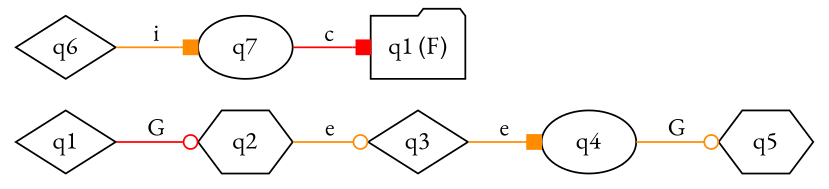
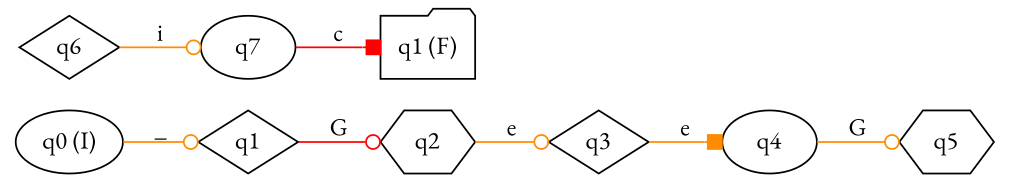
(148, 47) -> (153, 47)
none -> (69, 142)
